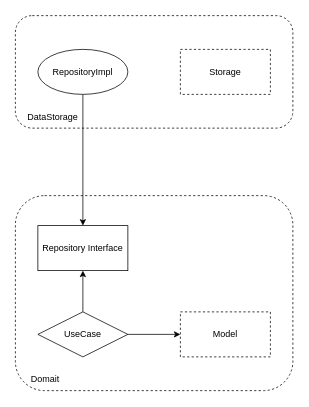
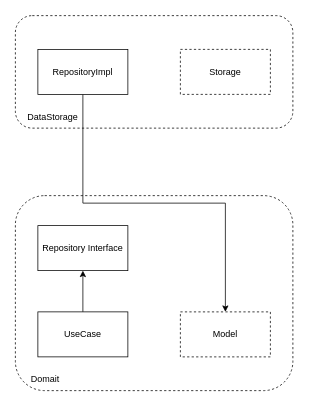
(83, 72) -> (83, 72)
(83, 219) -> (225, 253)
(83, 334) -> (83, 334)
(151, 334) -> none
